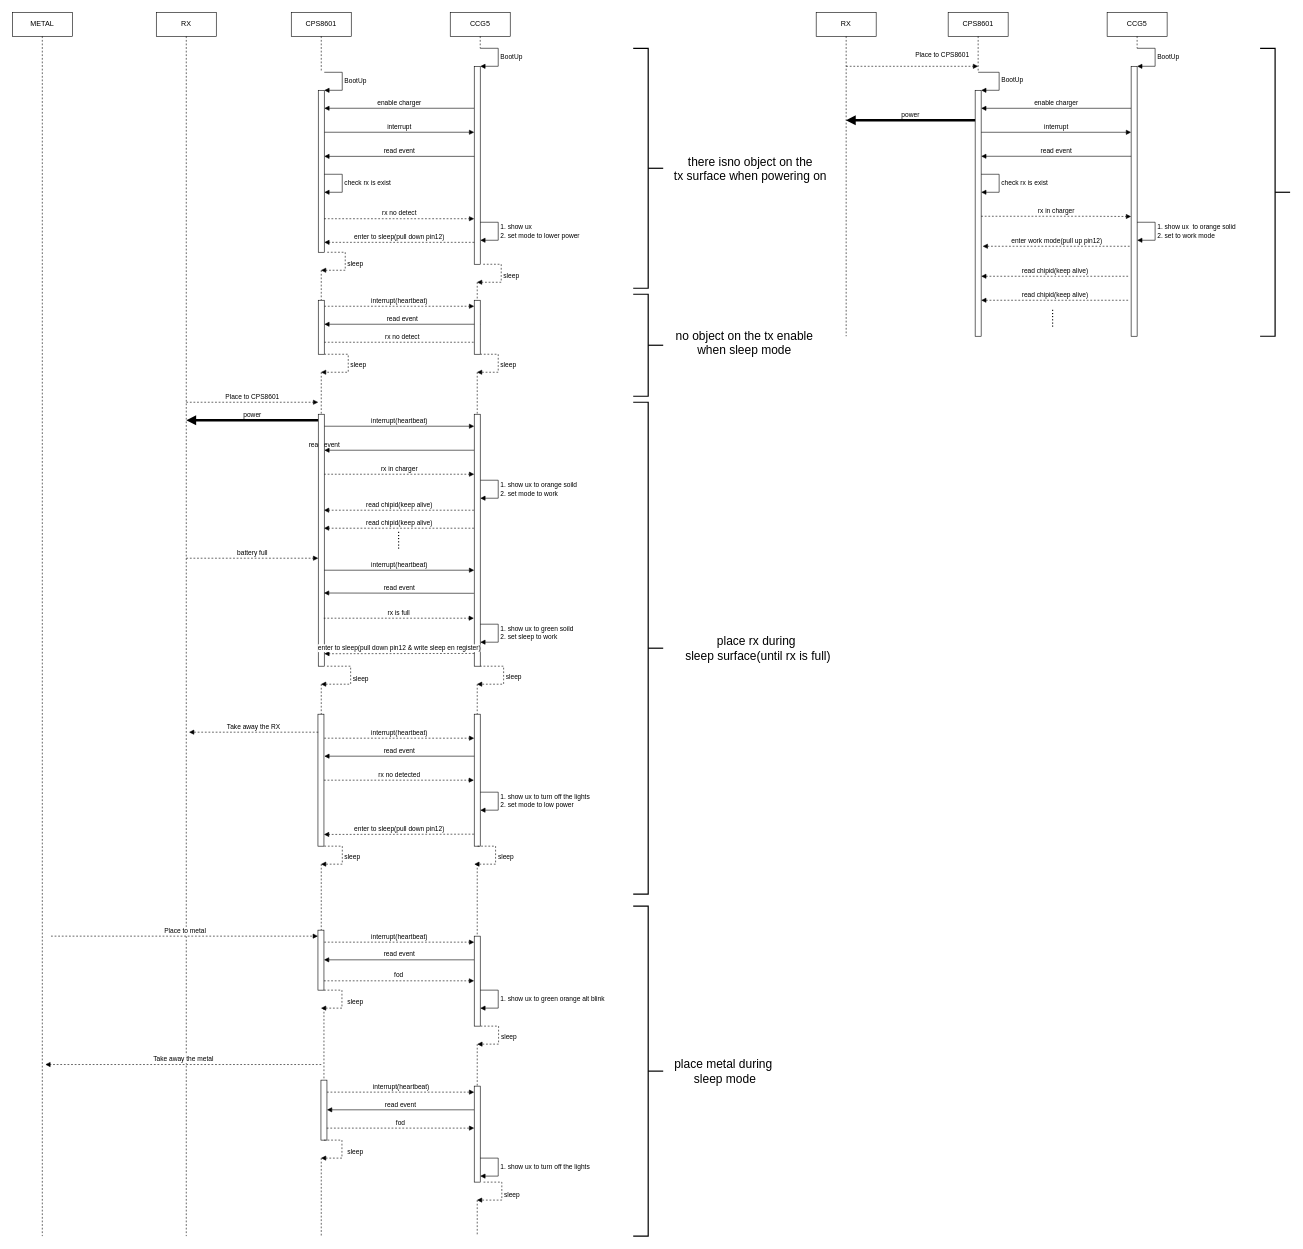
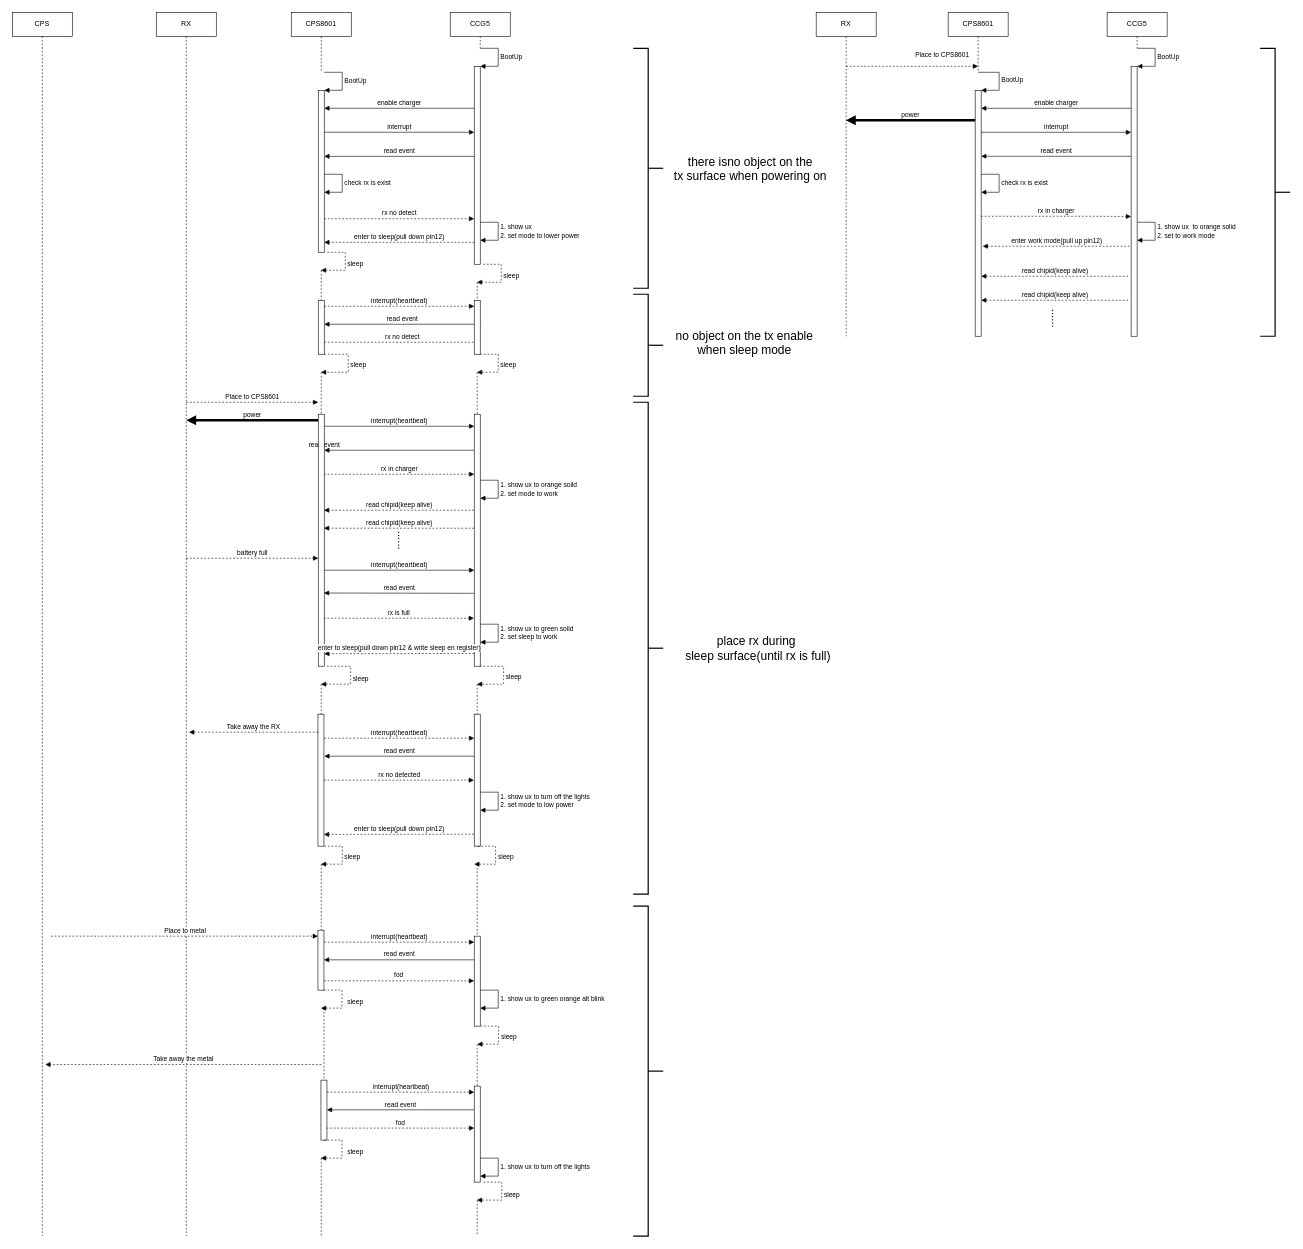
(42, 24) -> (42, 24)
(723, 1071) -> none
